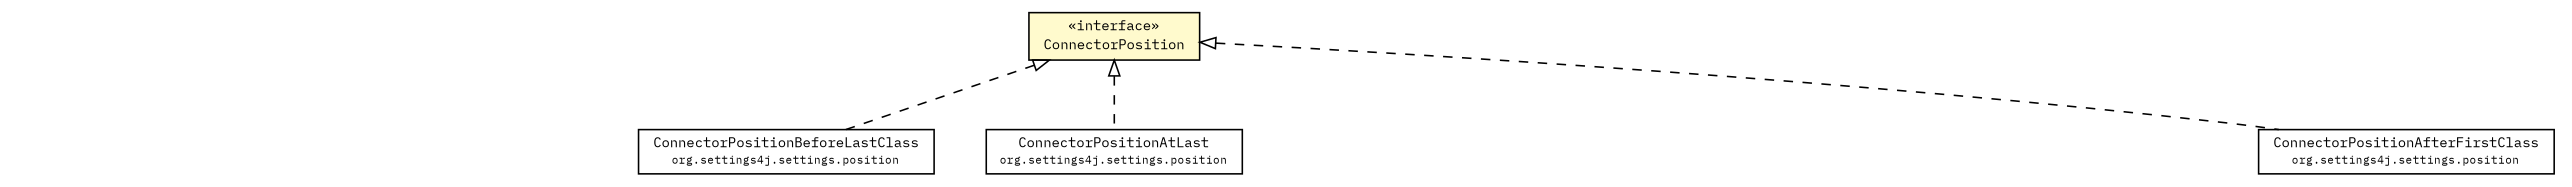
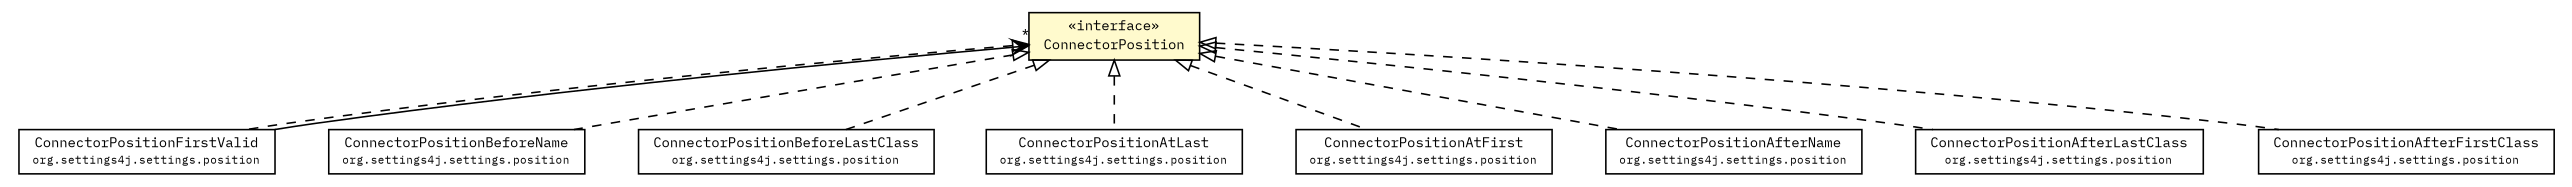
none -> (147, 152)
none -> (457, 152)
none -> (1424, 152)
none -> (1734, 152)
none -> (2059, 152)
